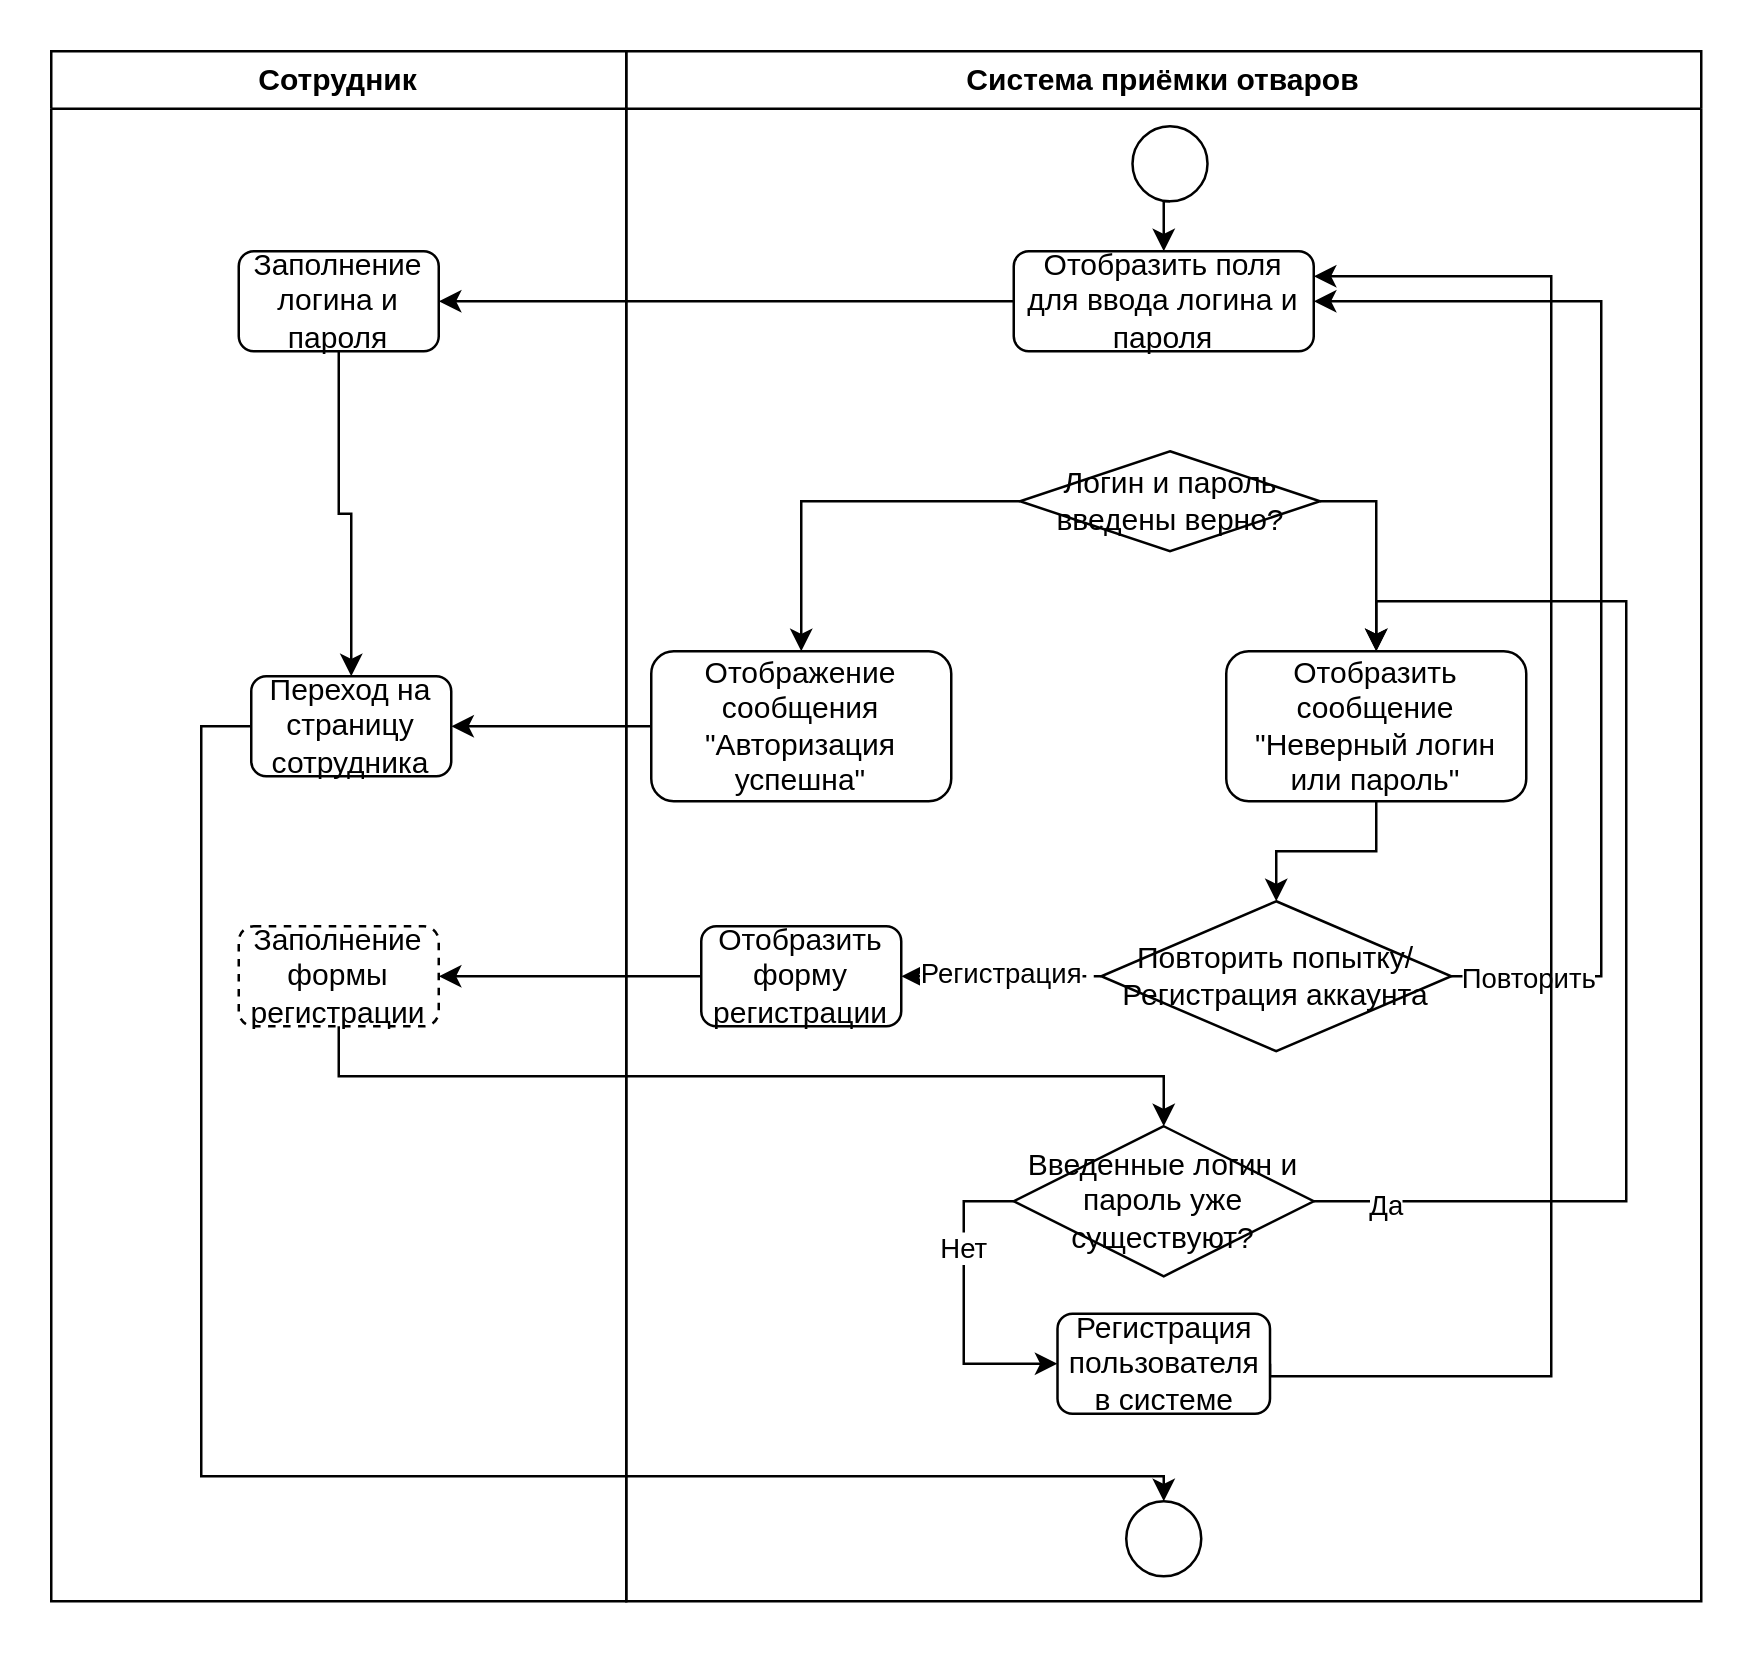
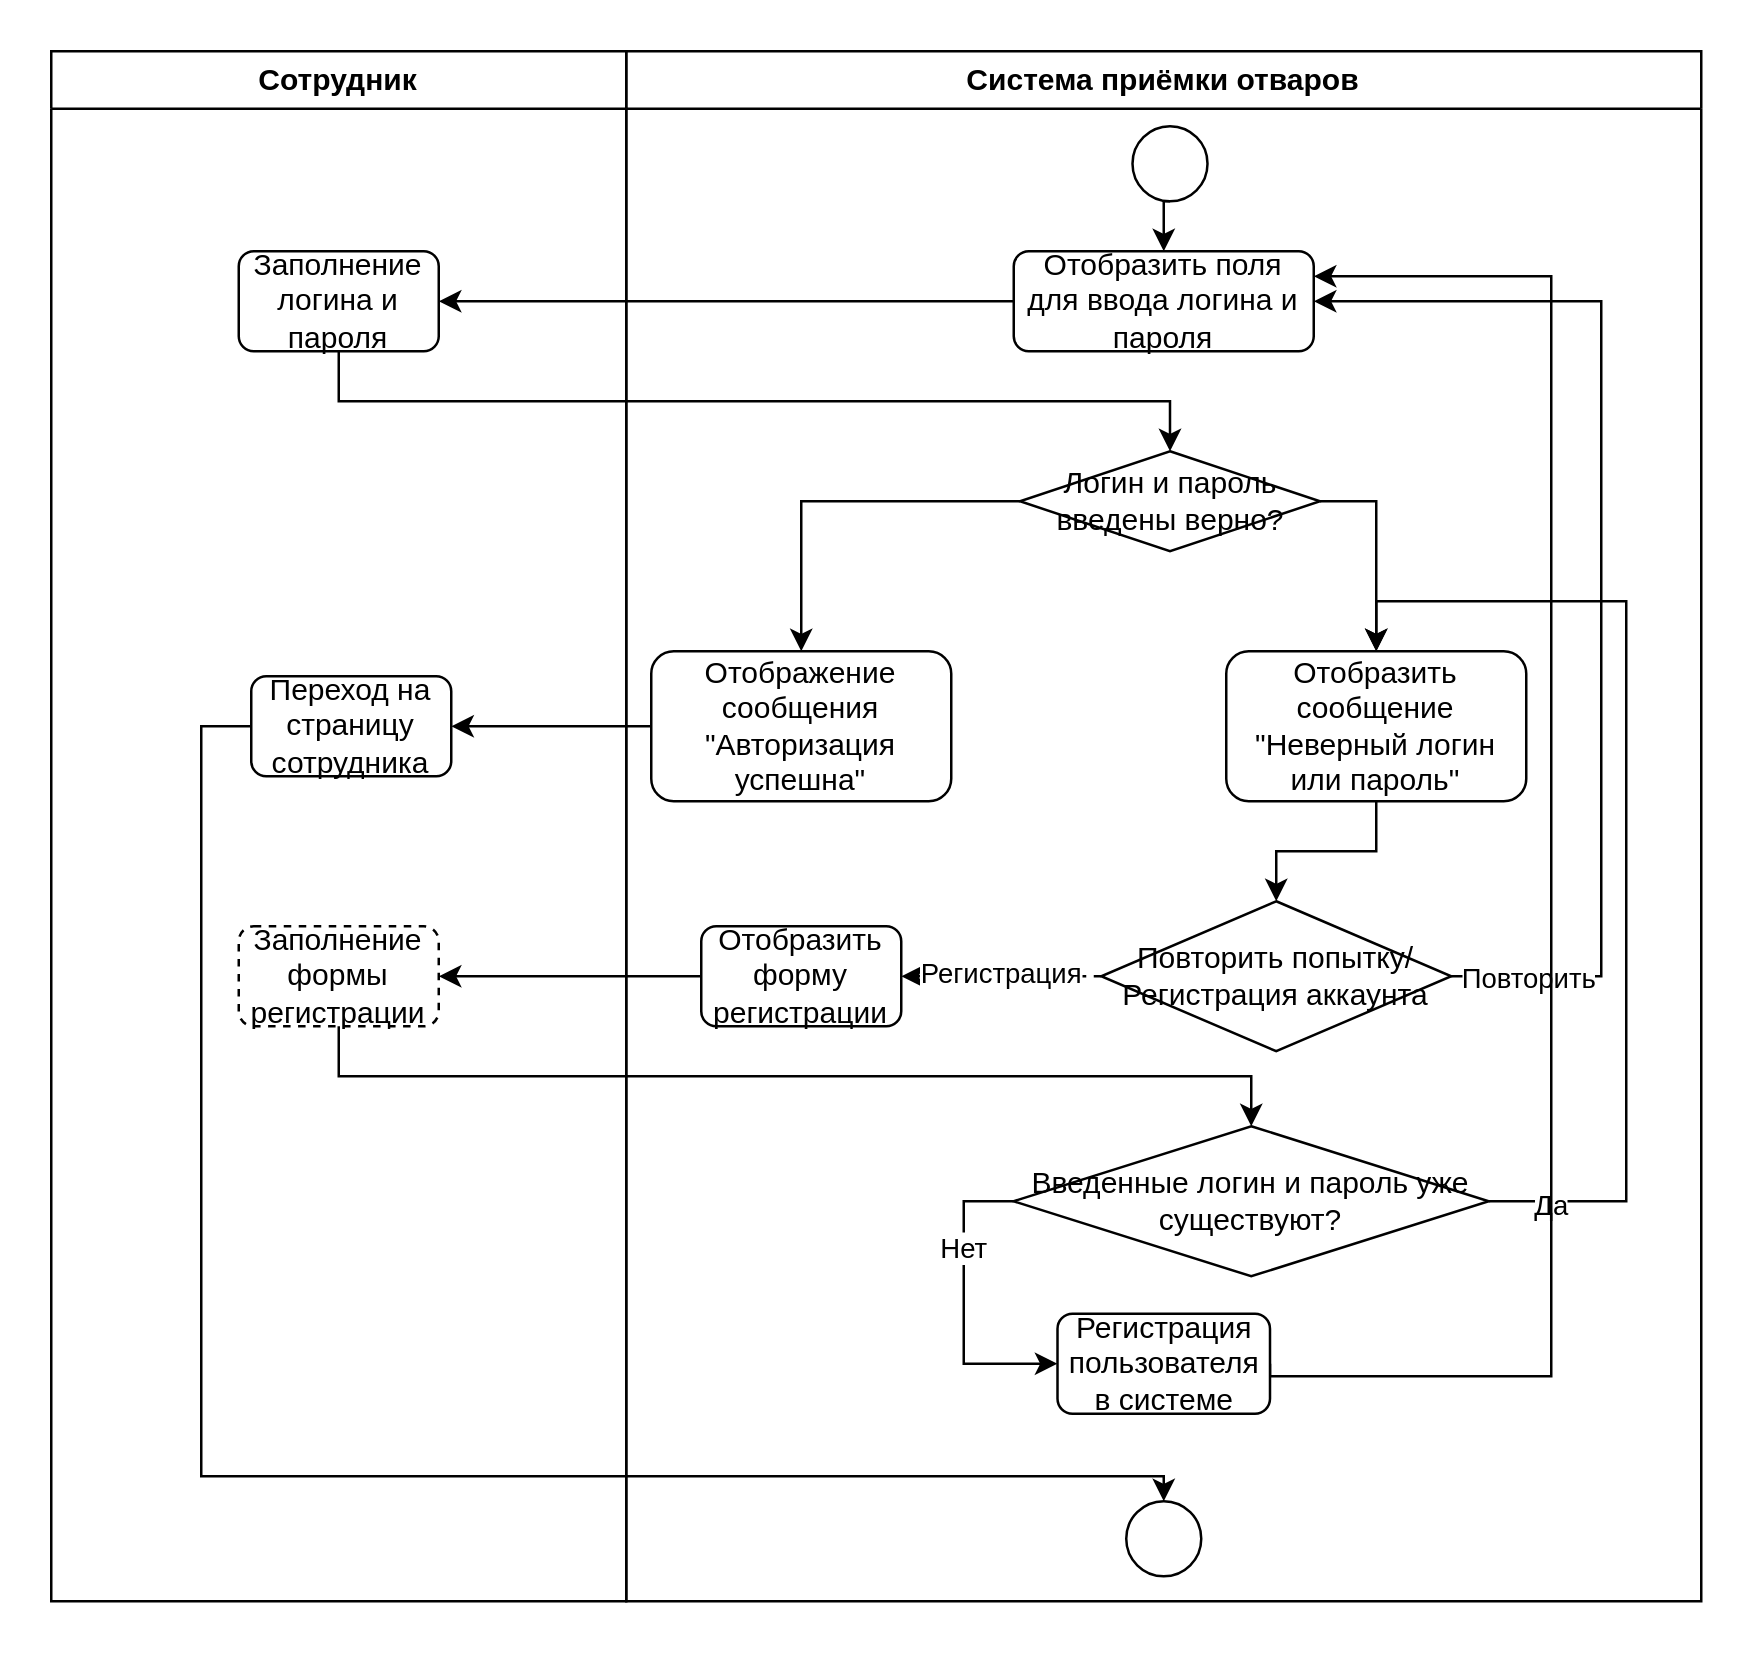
(351, 523) -> (917, 401)
(1164, 1201) -> (1251, 1201)
